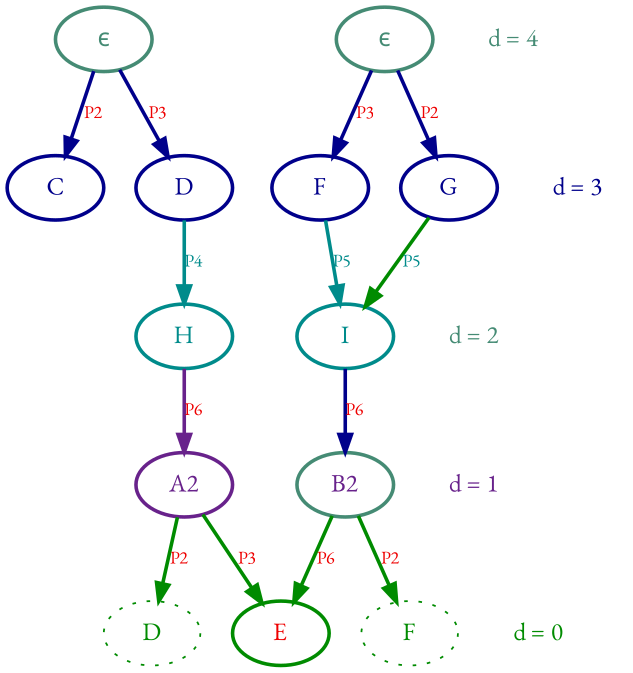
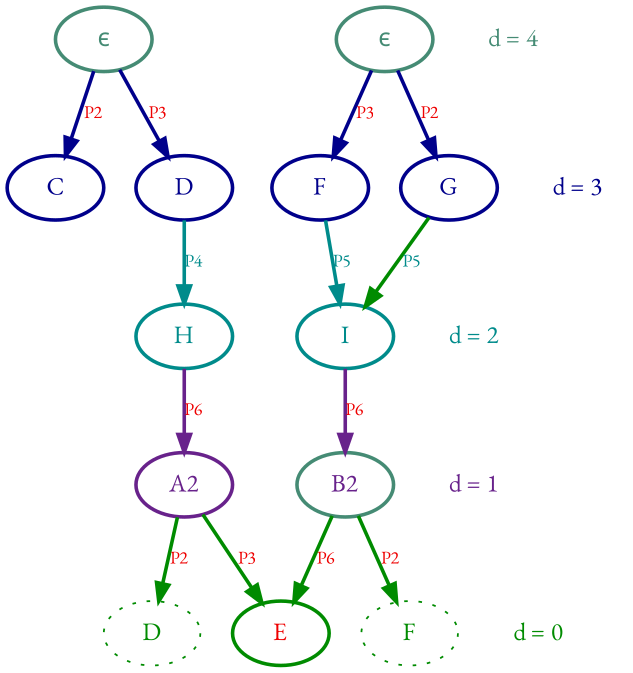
(474, 336) -> (474, 336)
(345, 402) -> (345, 402)
